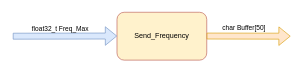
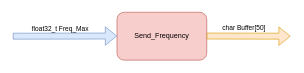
(162, 36) -> (162, 36)
